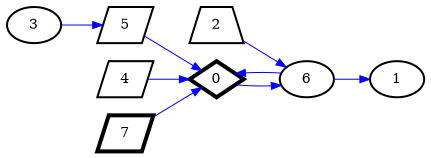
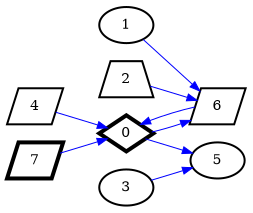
(125, 25) -> (218, 160)
(169, 51) -> (164, 144)
(307, 79) -> (218, 106)
(347, 79) -> (168, 62)
